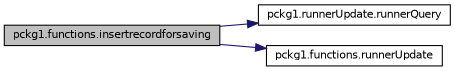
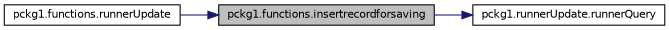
(238, 46) -> (194, 15)
